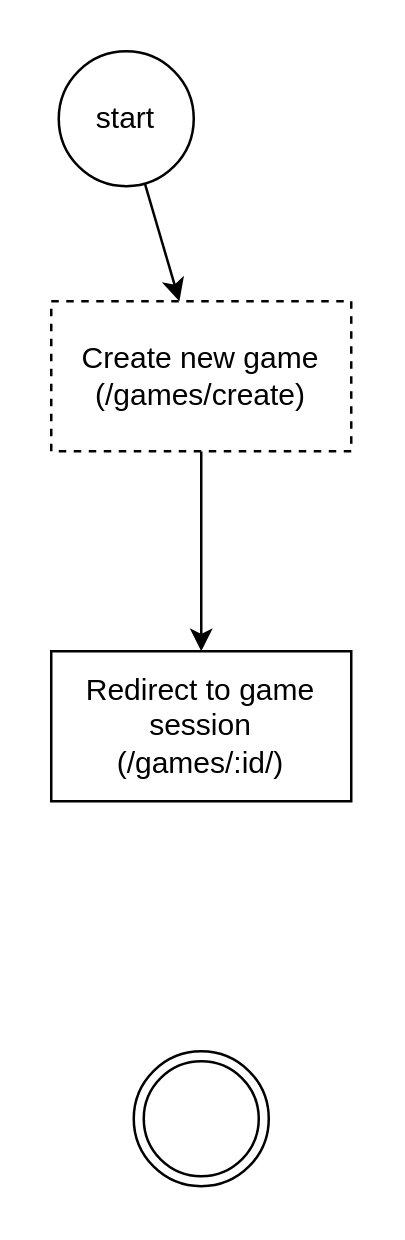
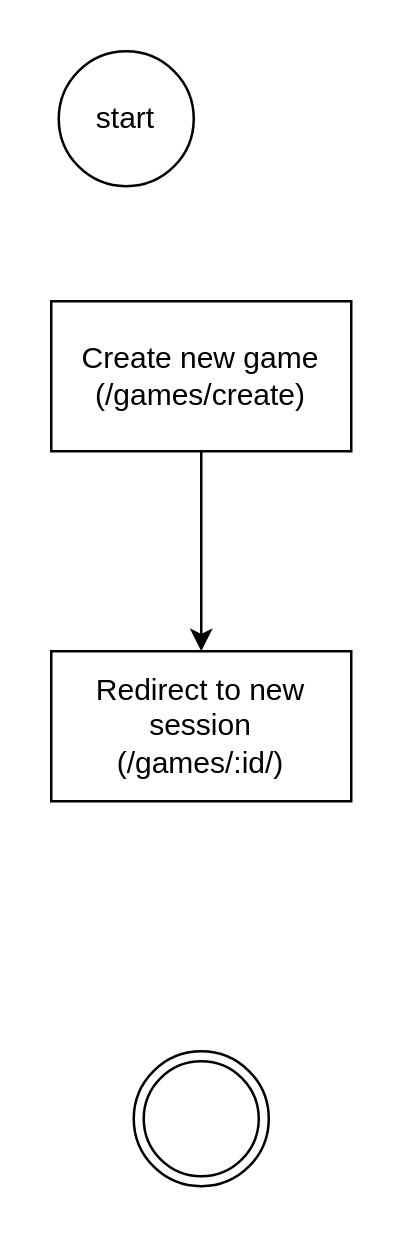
(160, 235) -> none
(201, 376) -> (201, 376)
(201, 726) -> (201, 726)
